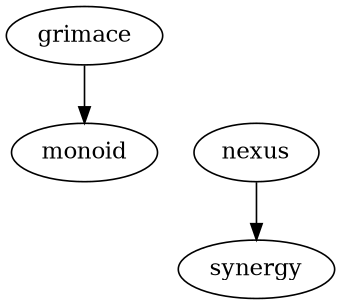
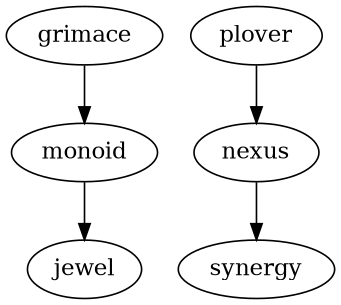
none -> (256, 36)
none -> (85, 269)
